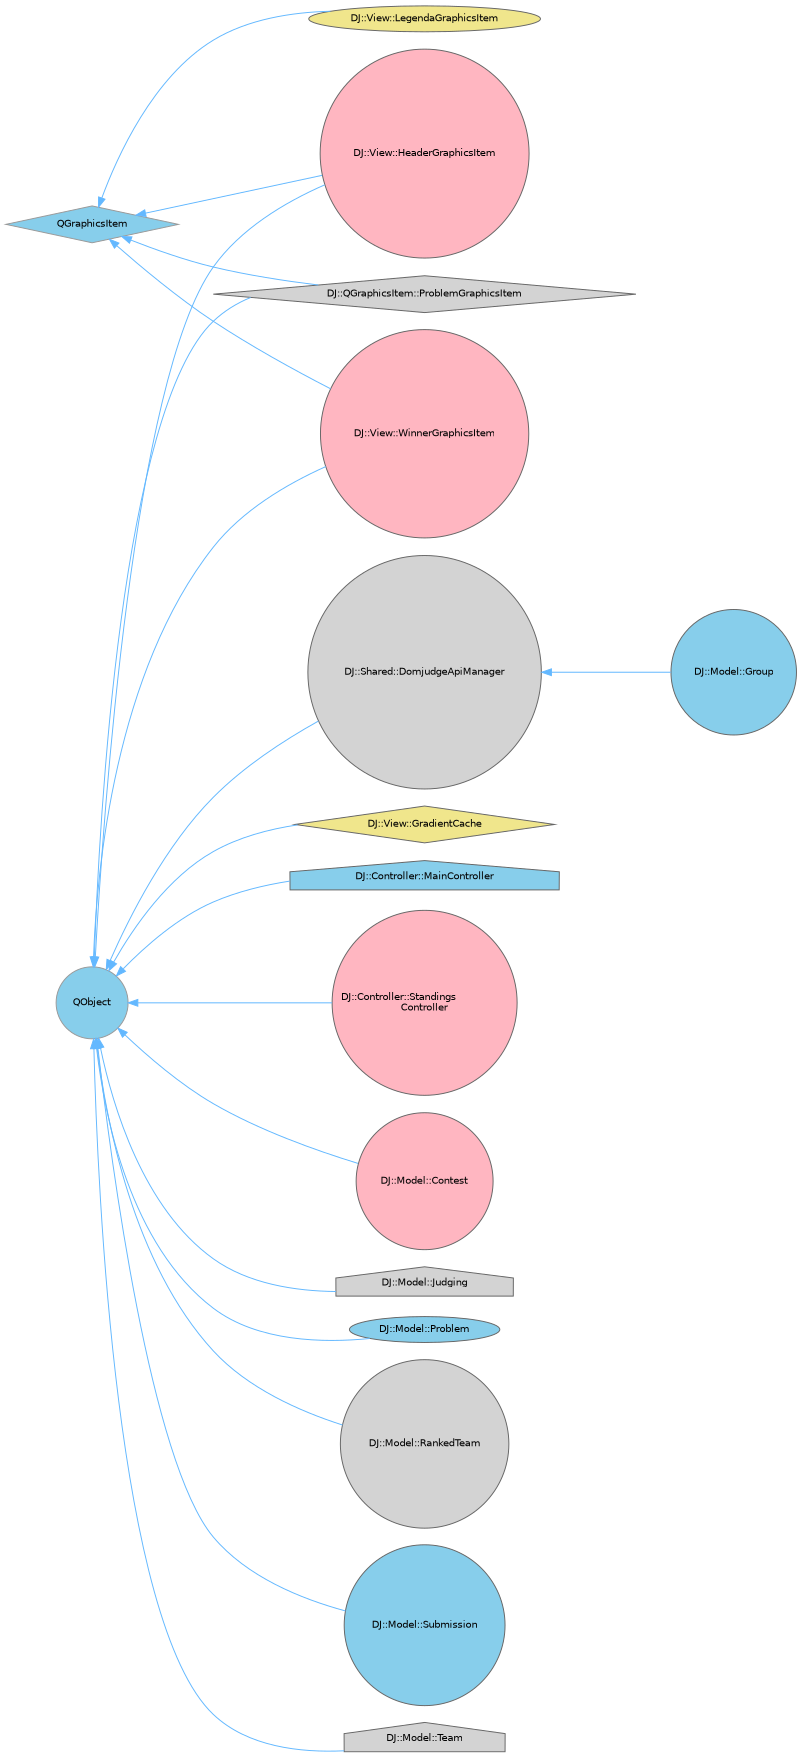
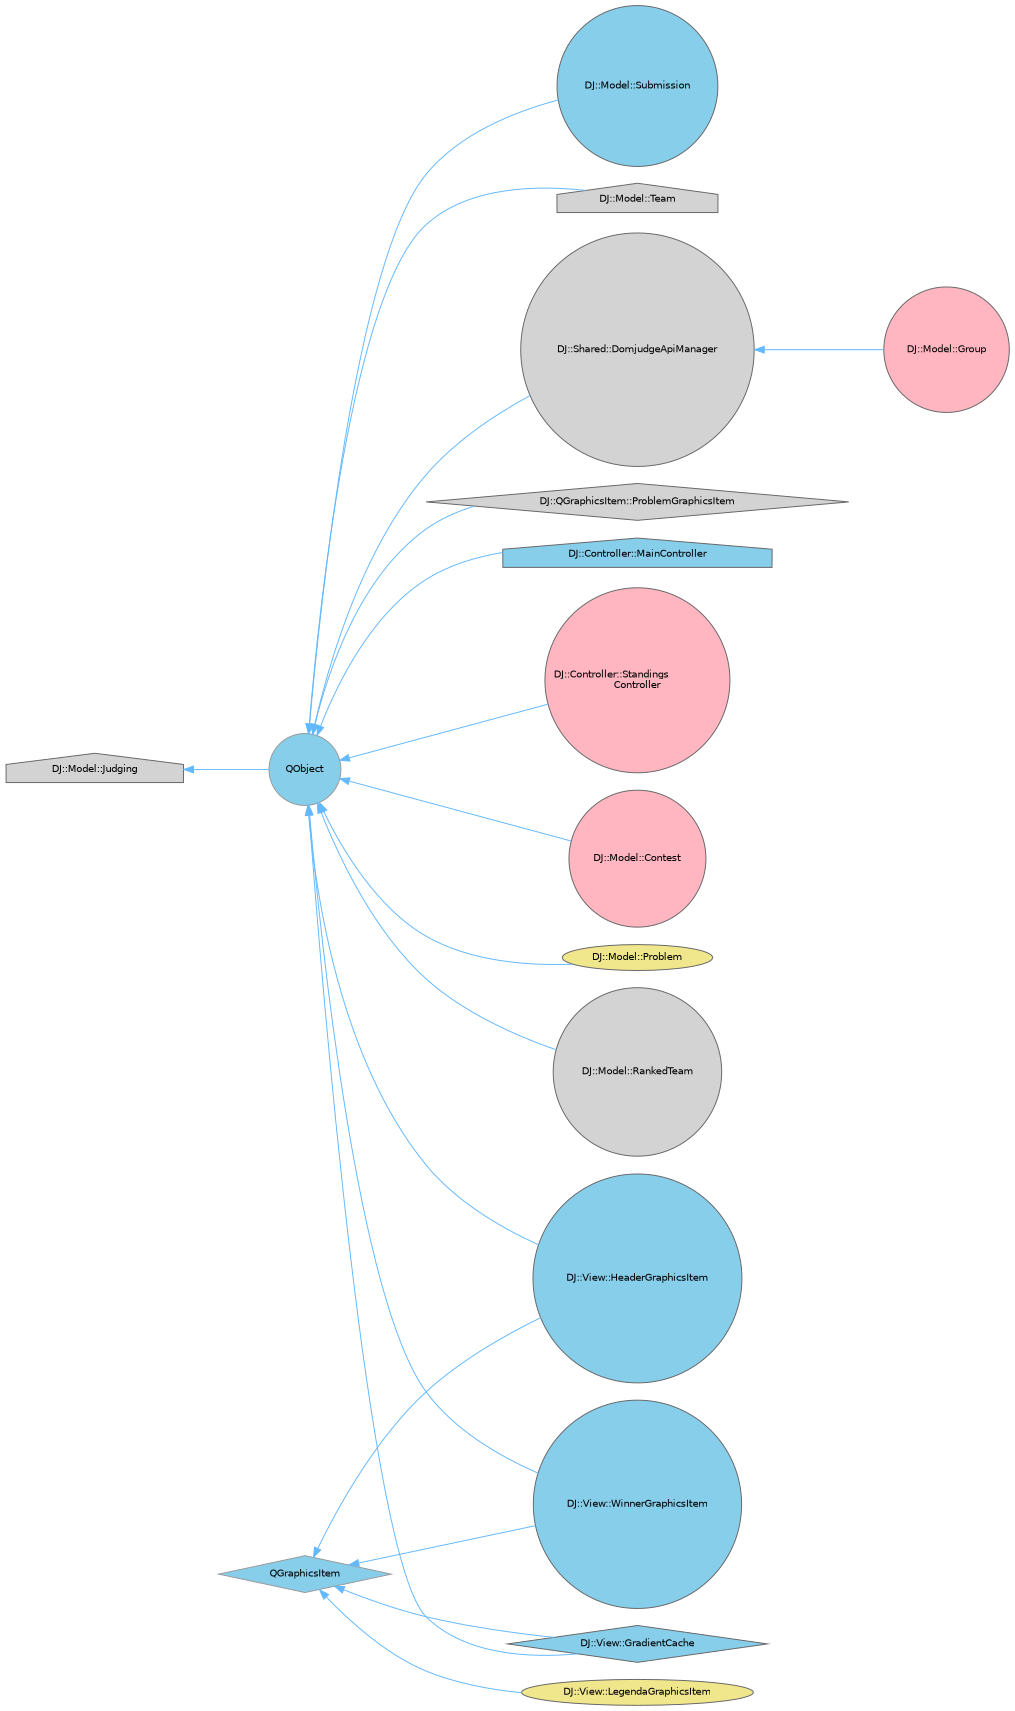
(425, 154) -> (637, 1278)
(223, 269) -> (447, 1621)
(425, 434) -> (637, 1504)
(734, 672) -> (947, 350)
(425, 824) -> (637, 1644)
(172, 1218) -> (231, 770)
(425, 1329) -> (637, 958)
